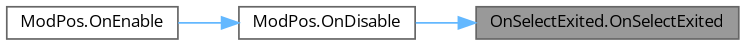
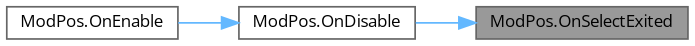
(607, 23) -> (582, 23)
